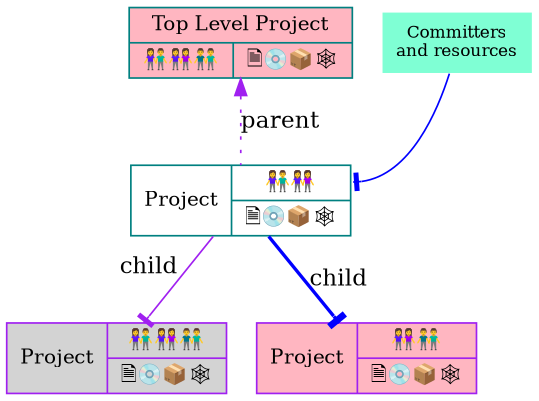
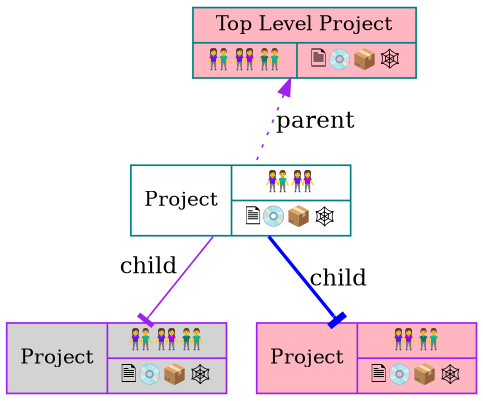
(457, 43) -> none
